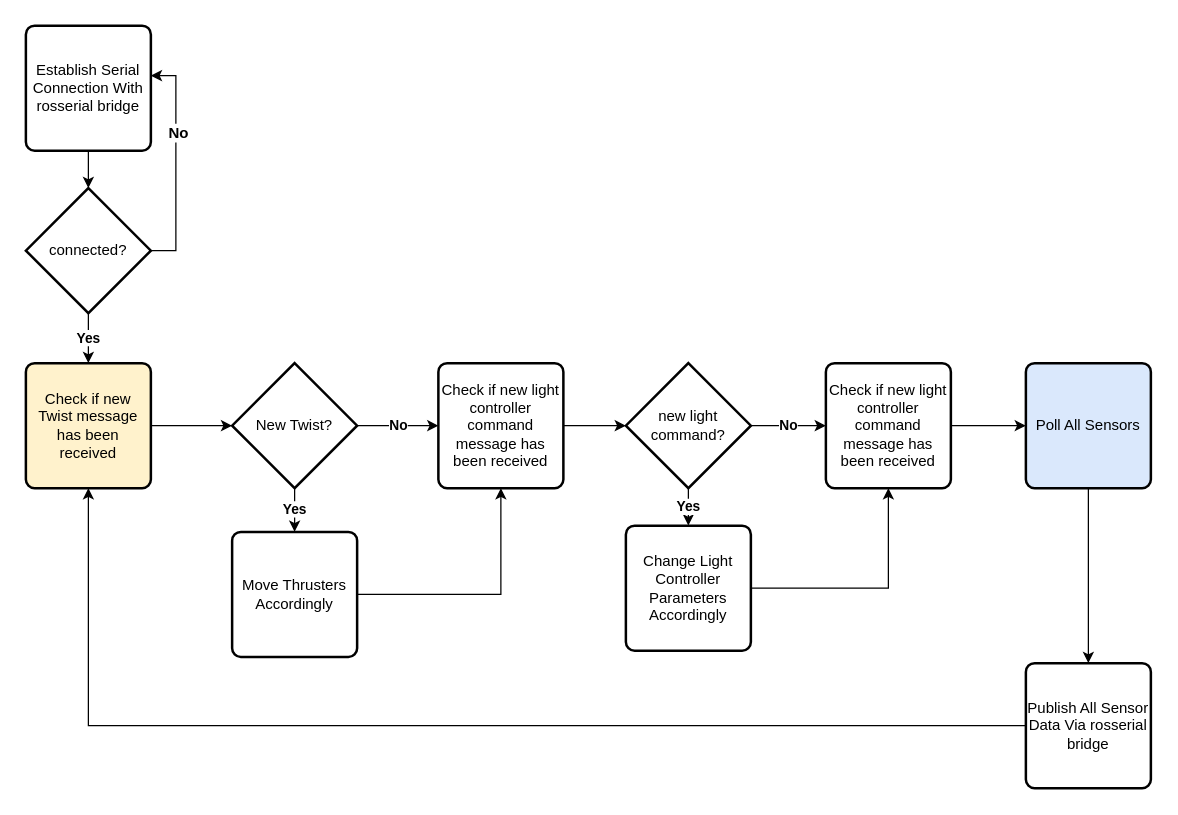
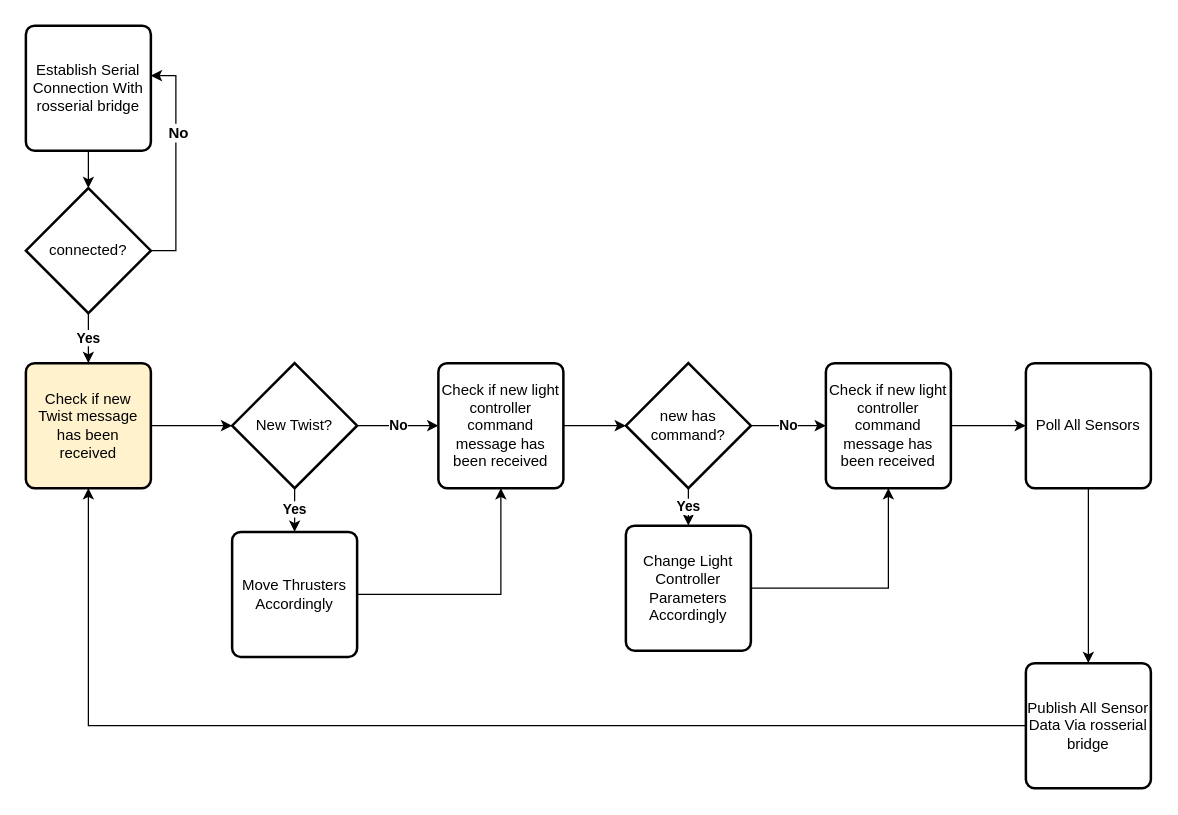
(688, 426) -> (688, 426)
(1088, 426) -> (1088, 426)
